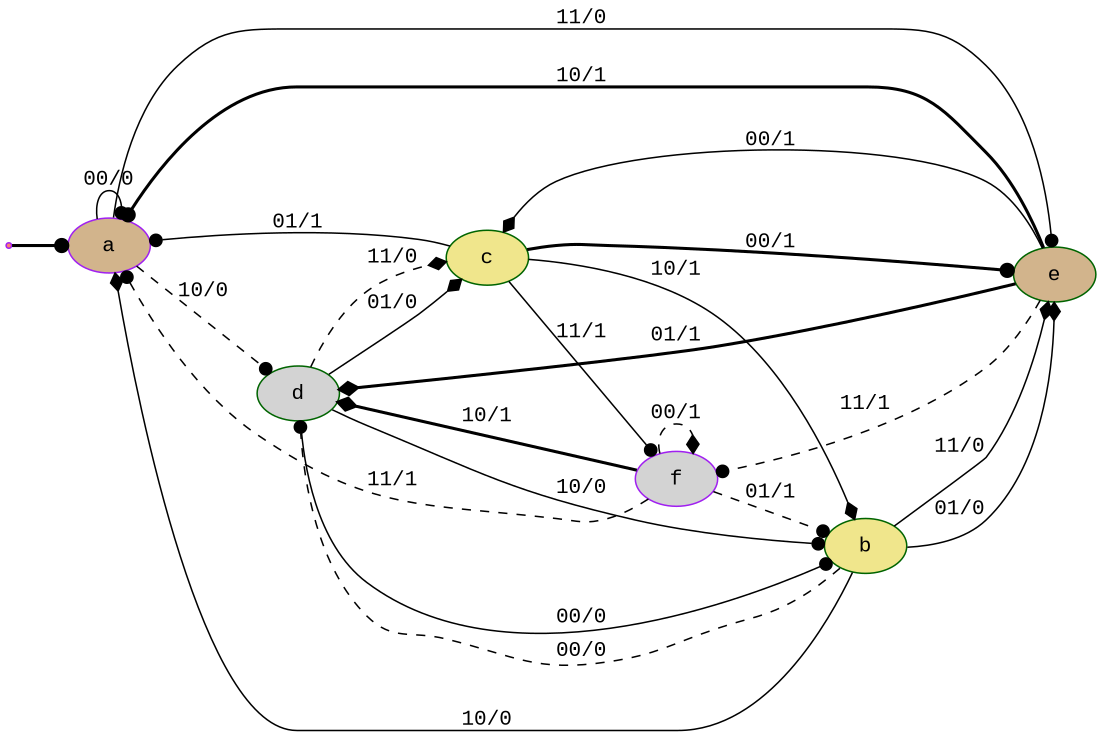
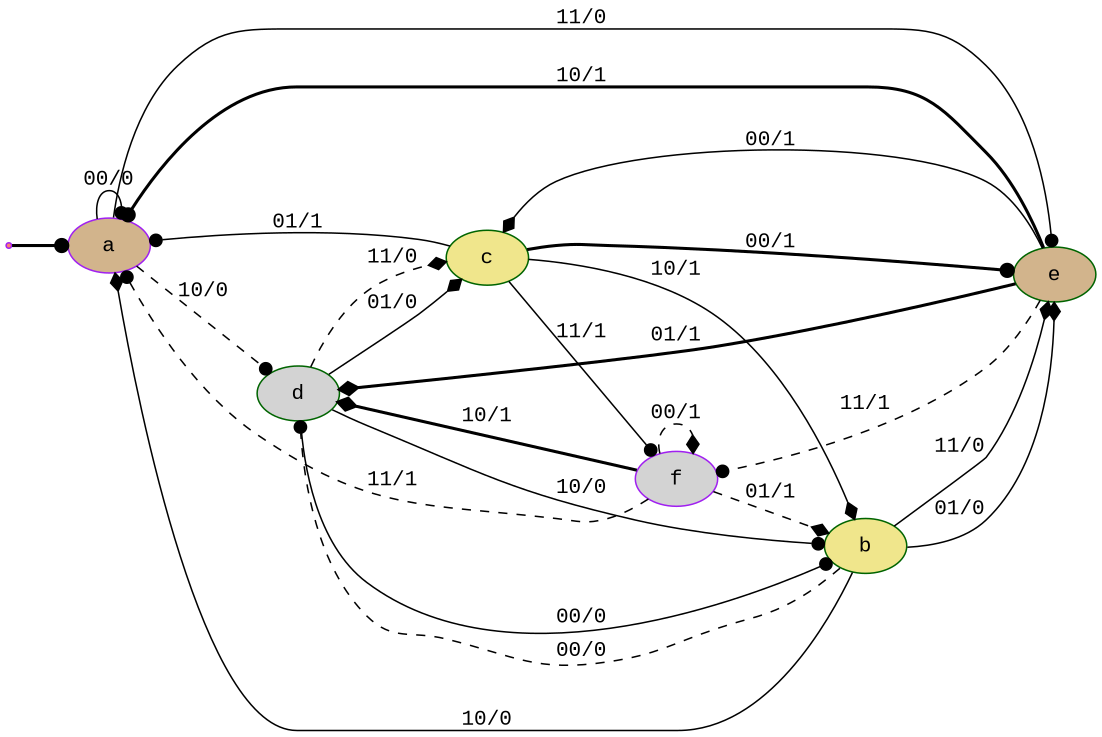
(762, 509) -> (762, 509)
